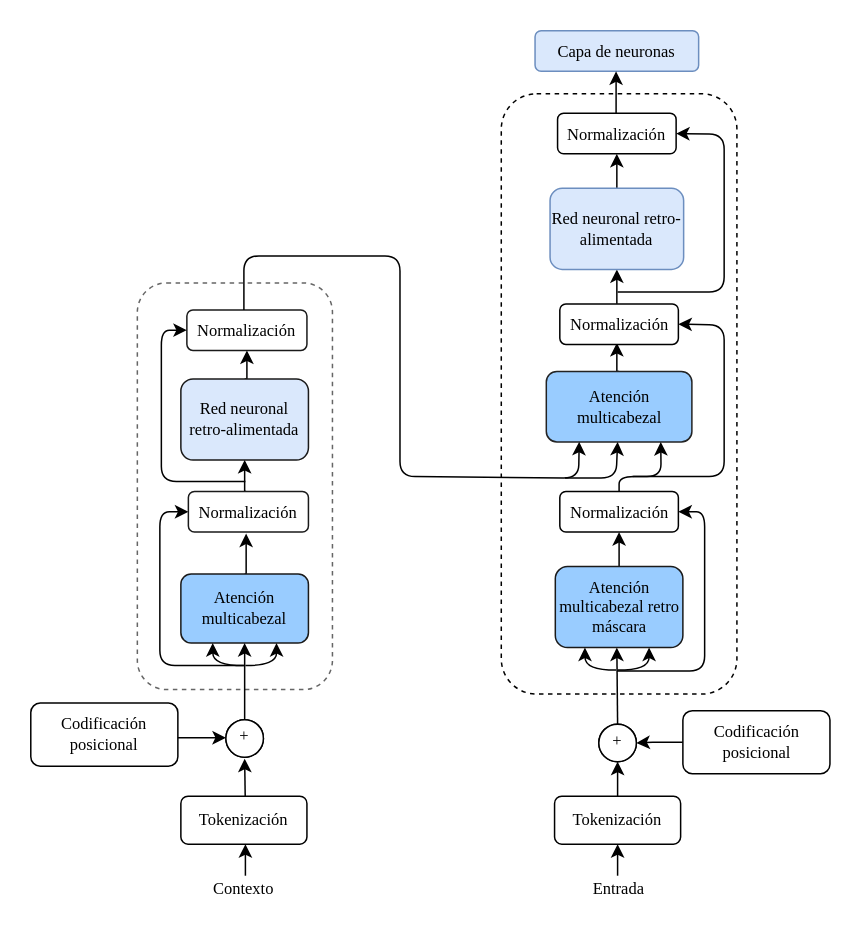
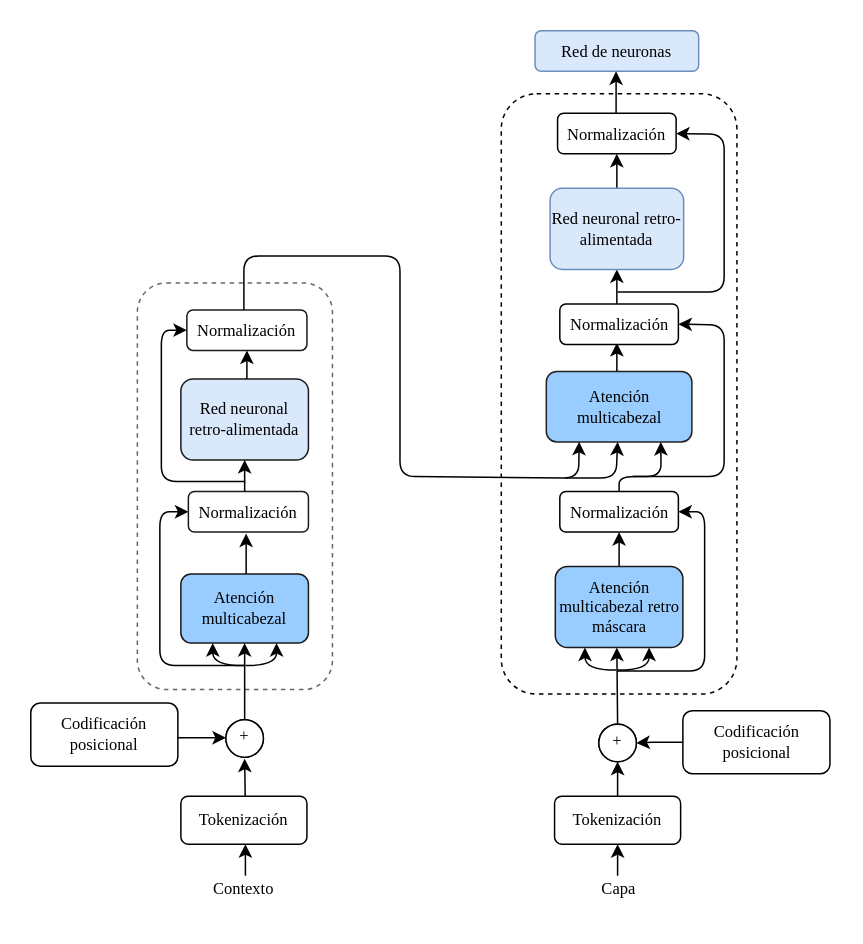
(617, 52) -> (617, 52)
(619, 889) -> (619, 889)
